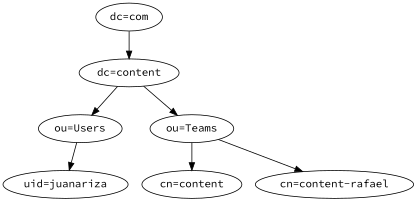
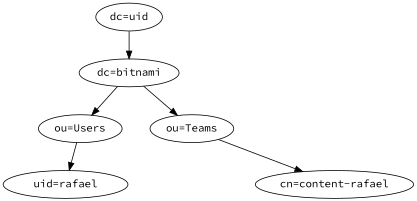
(129, 17) -> (129, 17)
(129, 73) -> (129, 73)
(66, 184) -> (66, 184)
(192, 184) -> none
